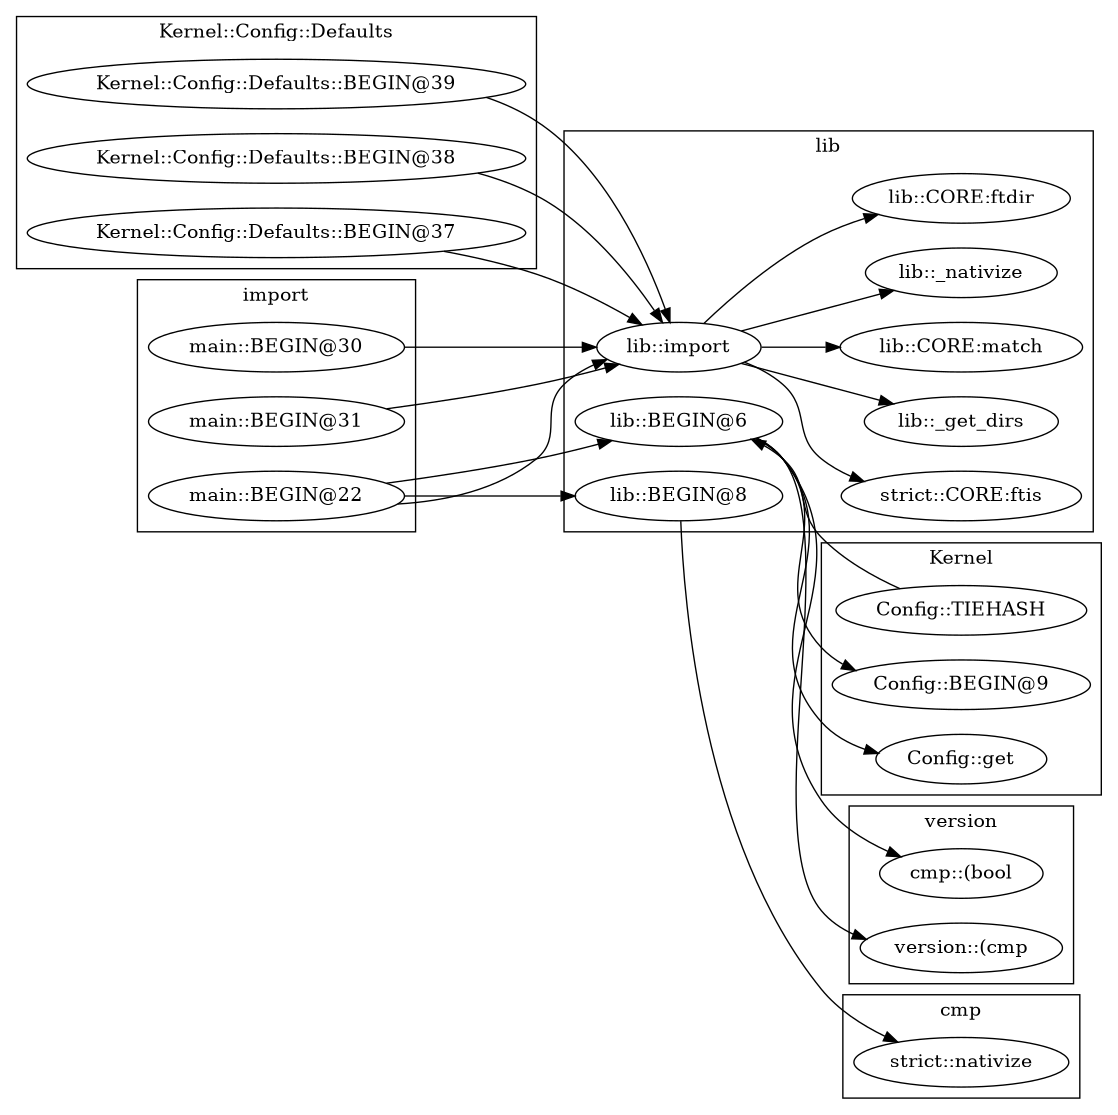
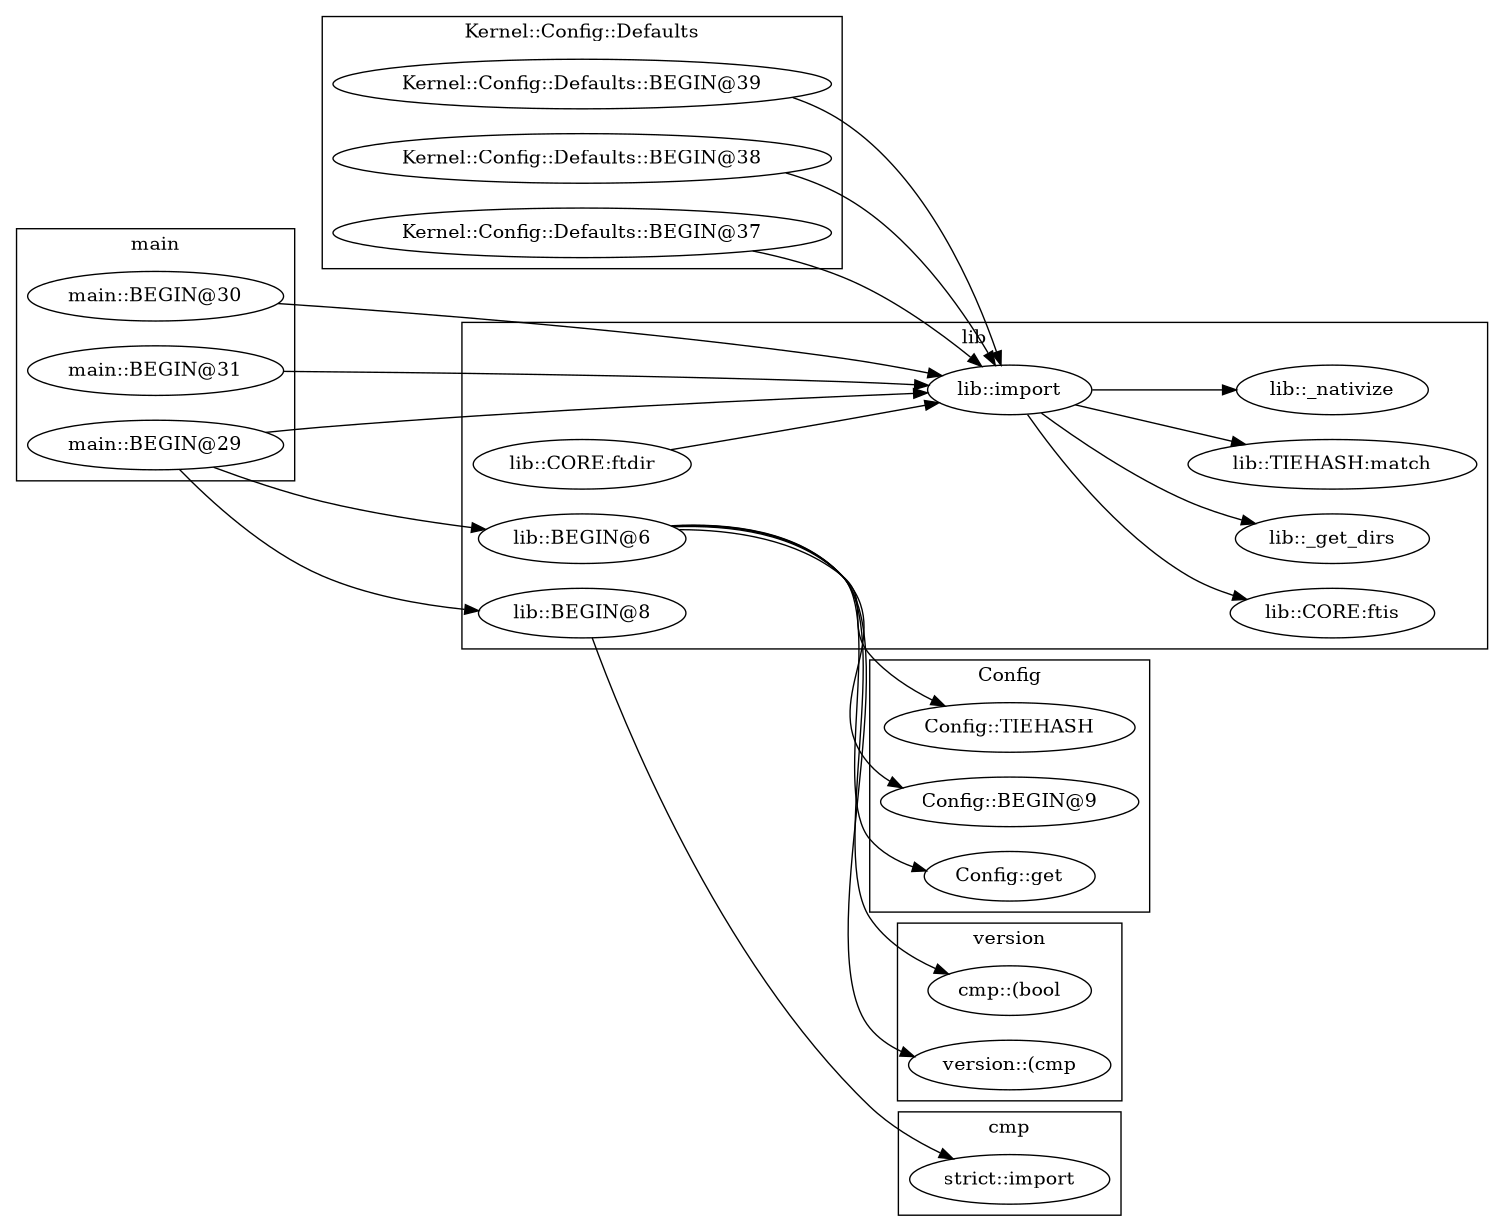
(778, 262) -> (798, 428)
(276, 296) -> (156, 245)
(961, 347) -> (1332, 464)
(276, 496) -> (156, 445)
(961, 496) -> (1332, 613)
(838, 552) -> (839, 573)
(961, 559) -> (1010, 676)
(961, 1062) -> (1010, 1179)
